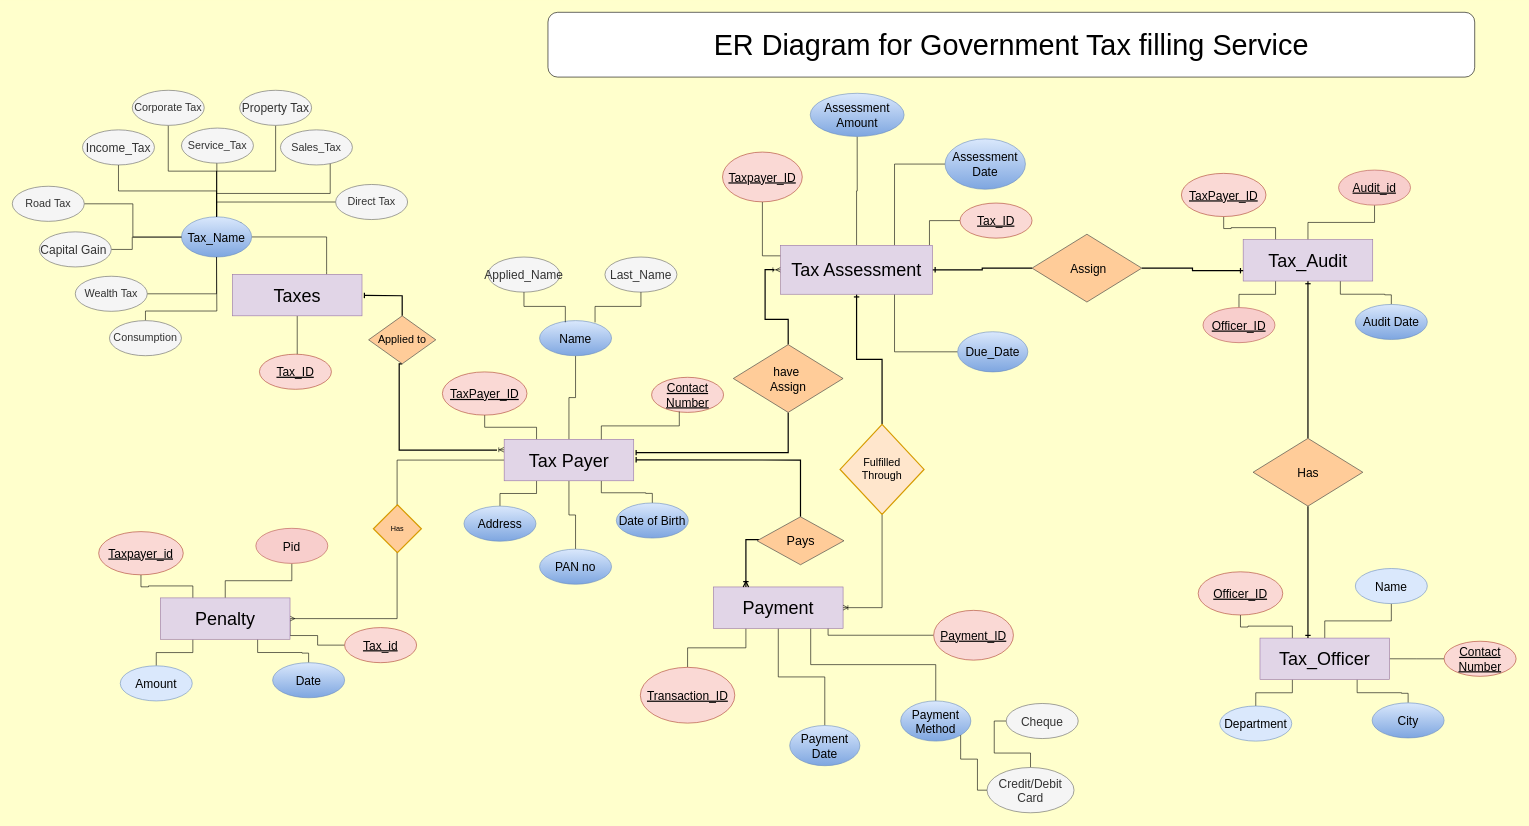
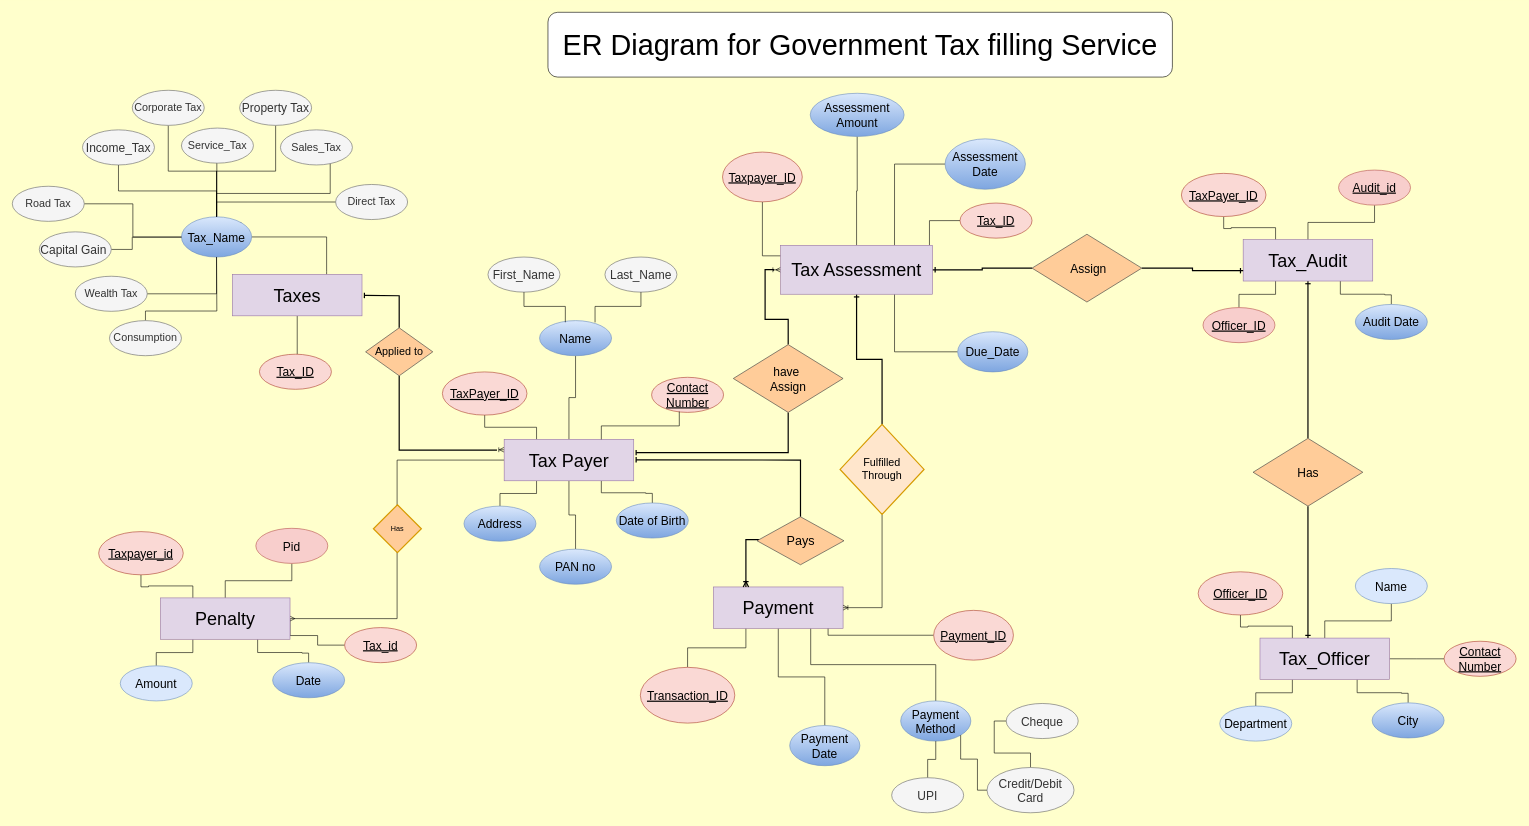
(1012, 45) -> (860, 45)
(524, 275) -> (524, 275)
(402, 340) -> (399, 352)
none -> (932, 760)
none -> (928, 795)
